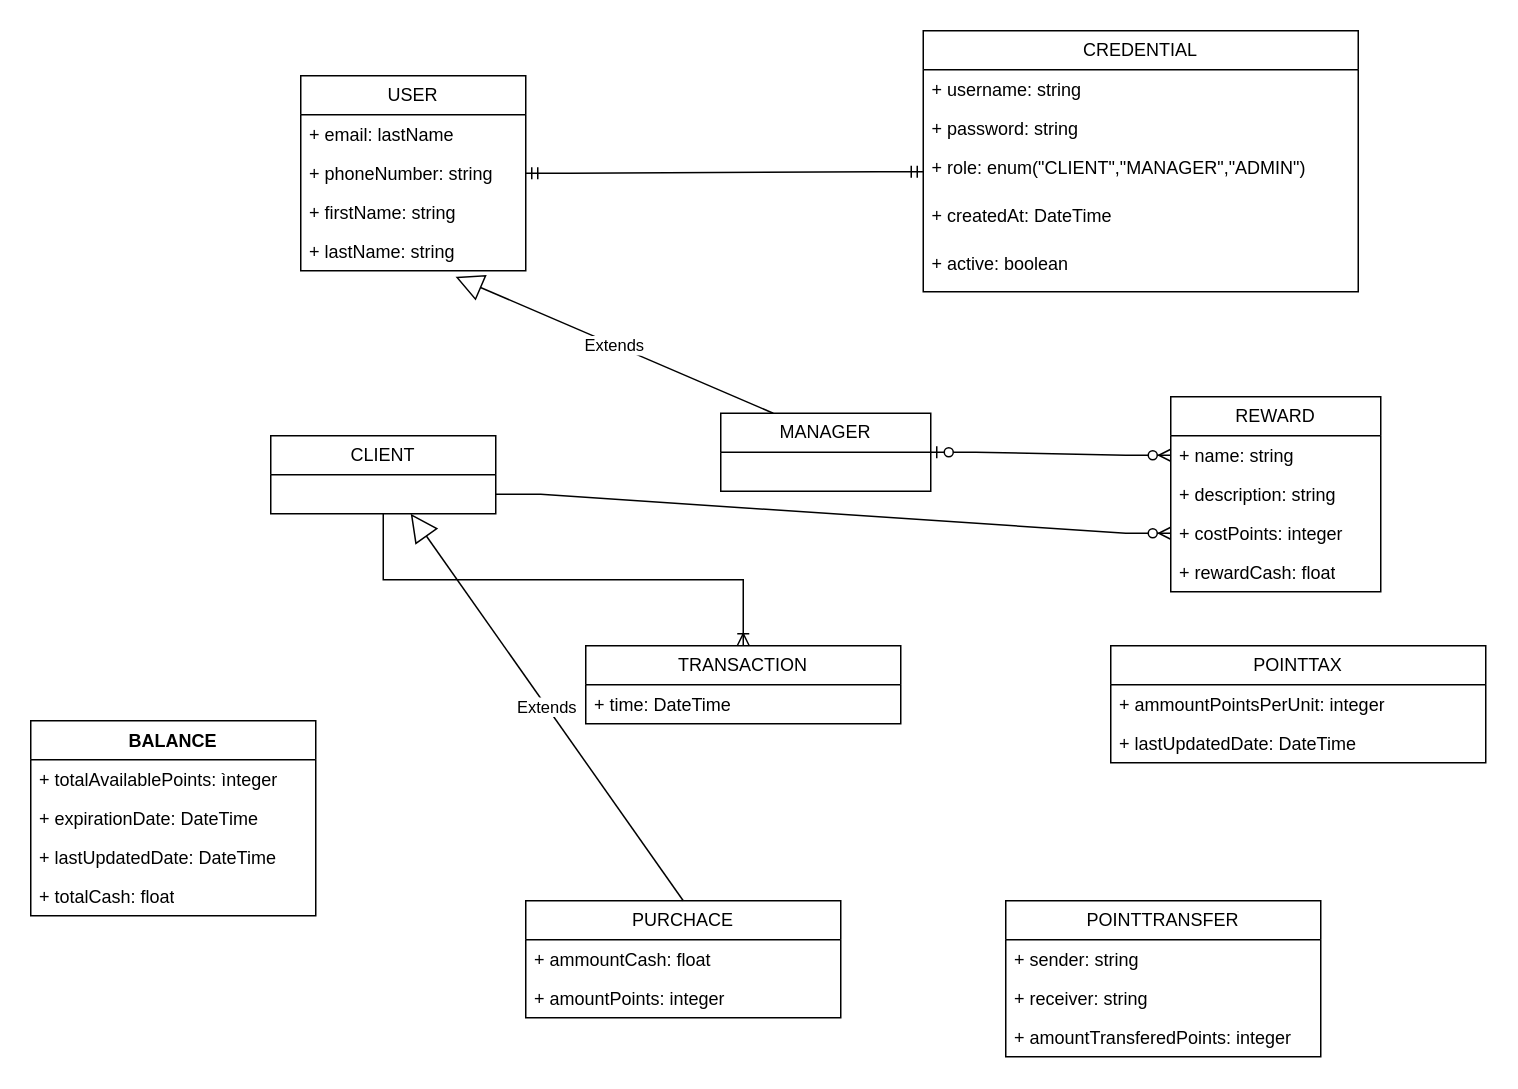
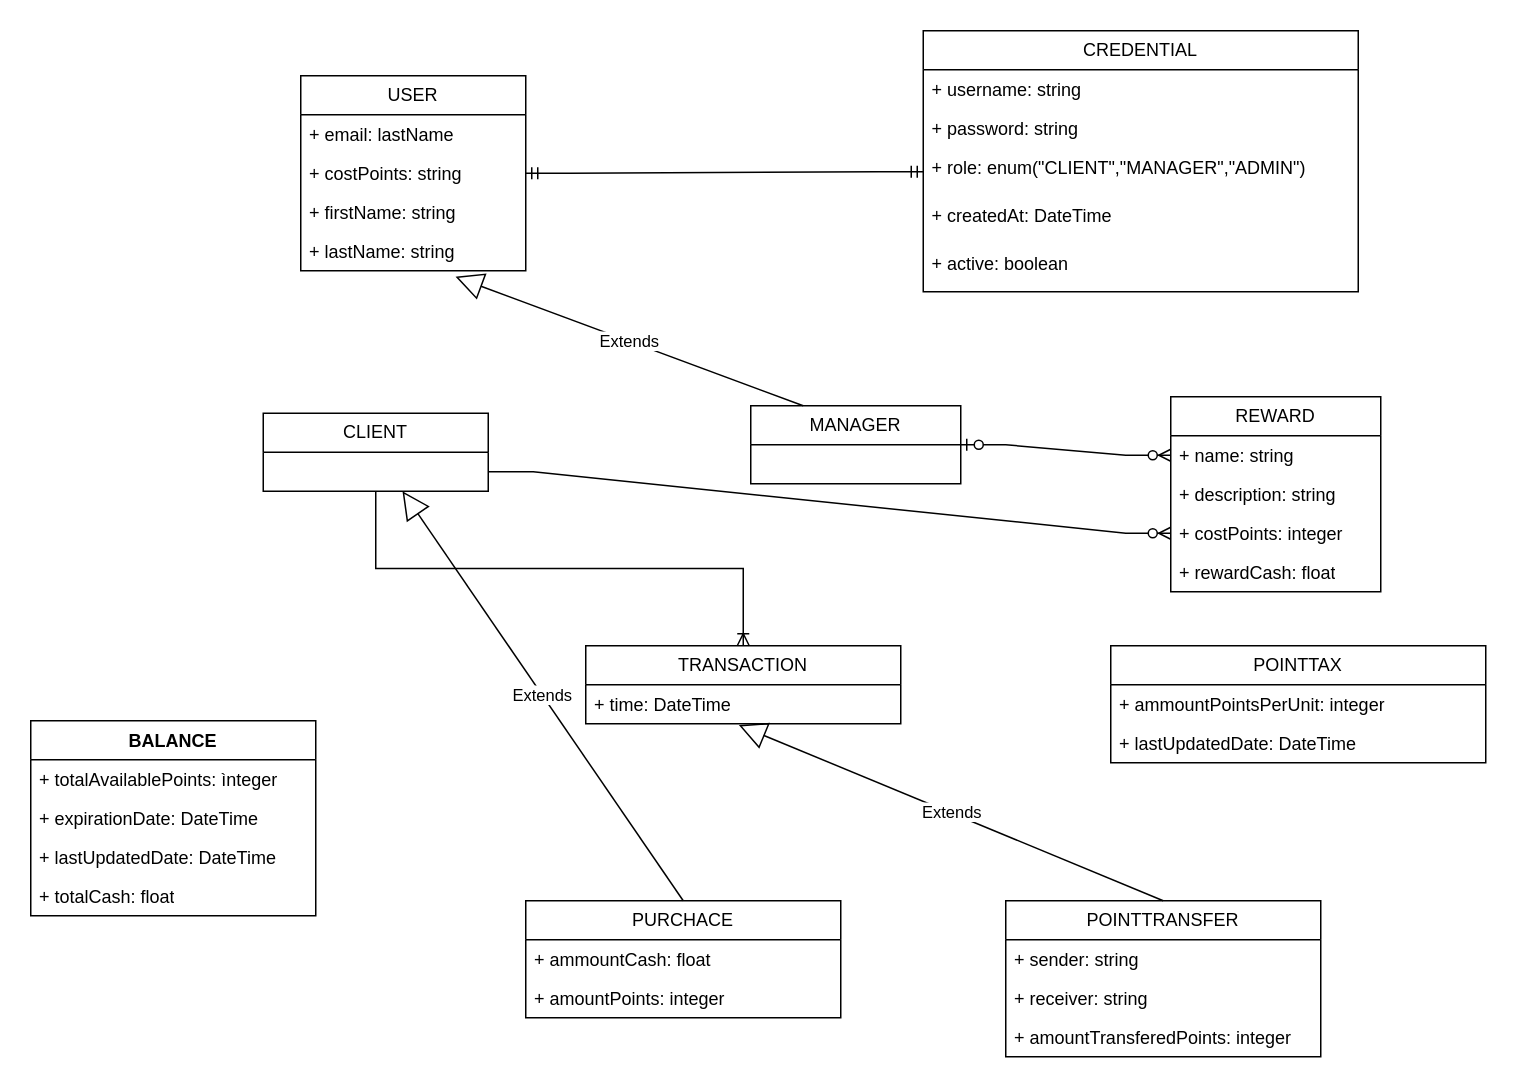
(406, 175) -> (399, 175)
(826, 452) -> (856, 445)
(383, 475) -> (376, 452)
none -> (961, 817)
